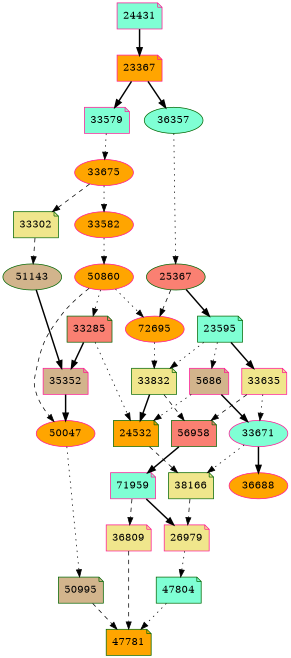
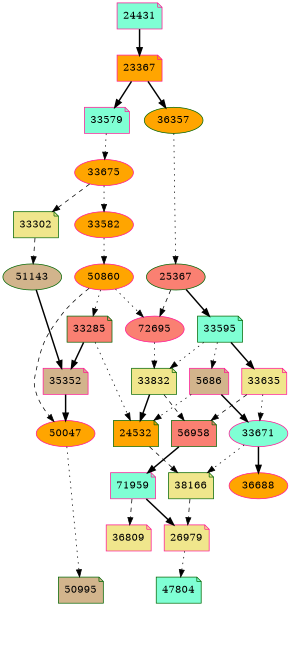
(174, 120) -> (174, 120)
(155, 329) -> (155, 329)
(220, 329) -> (220, 329)
(129, 642) -> none
